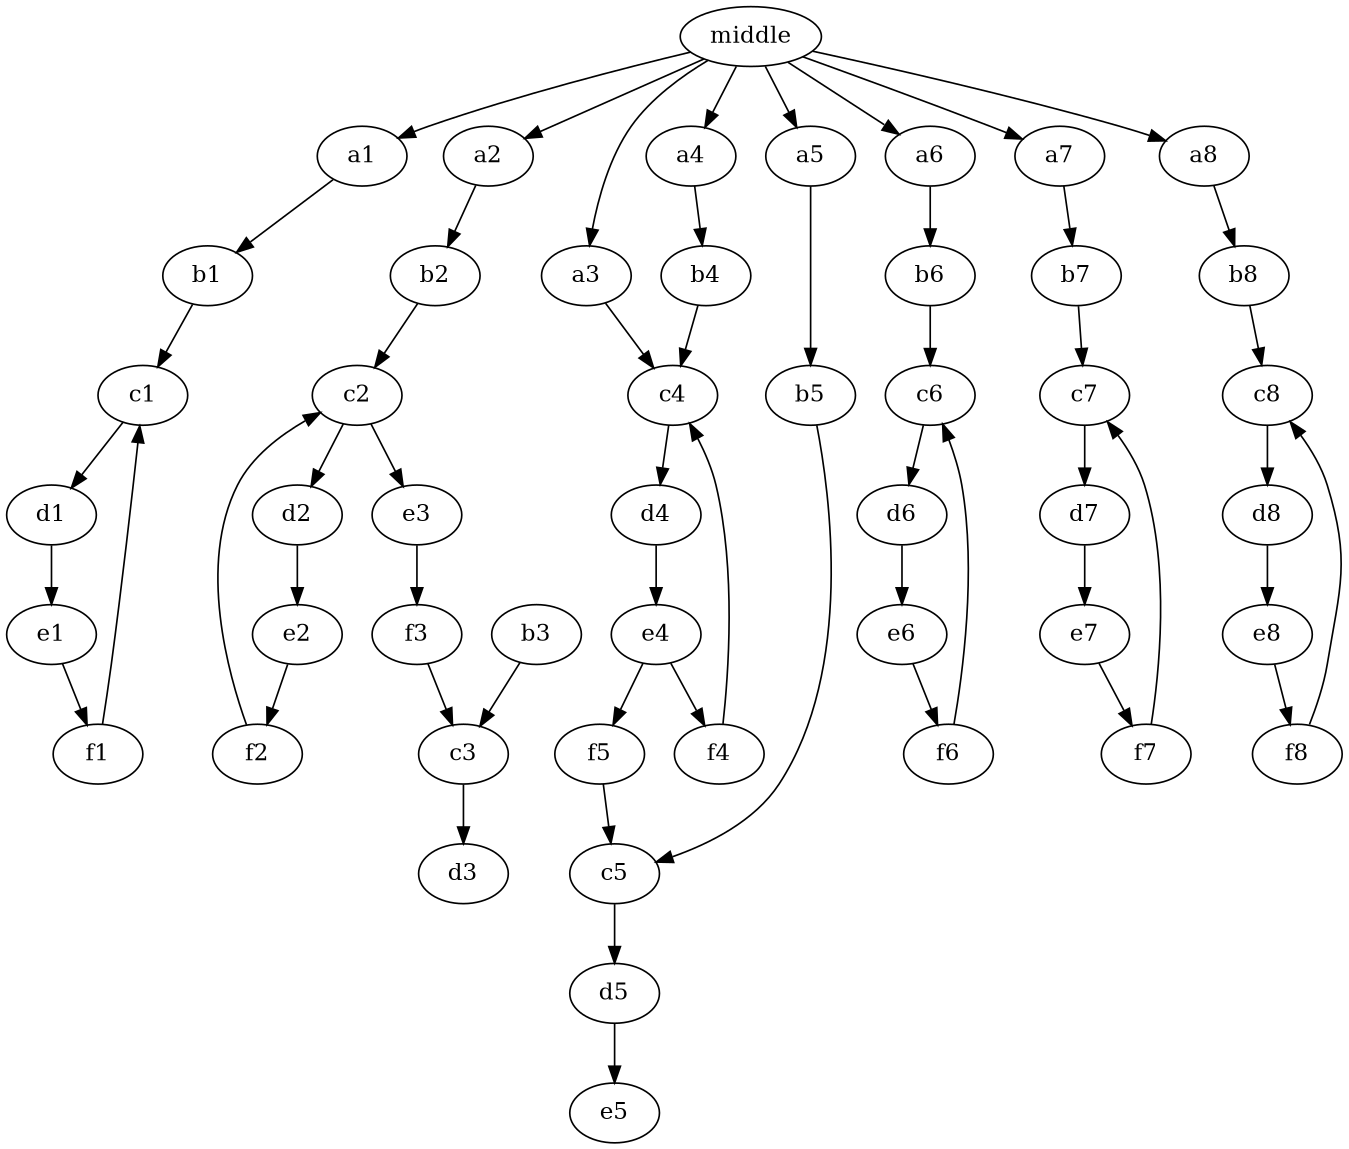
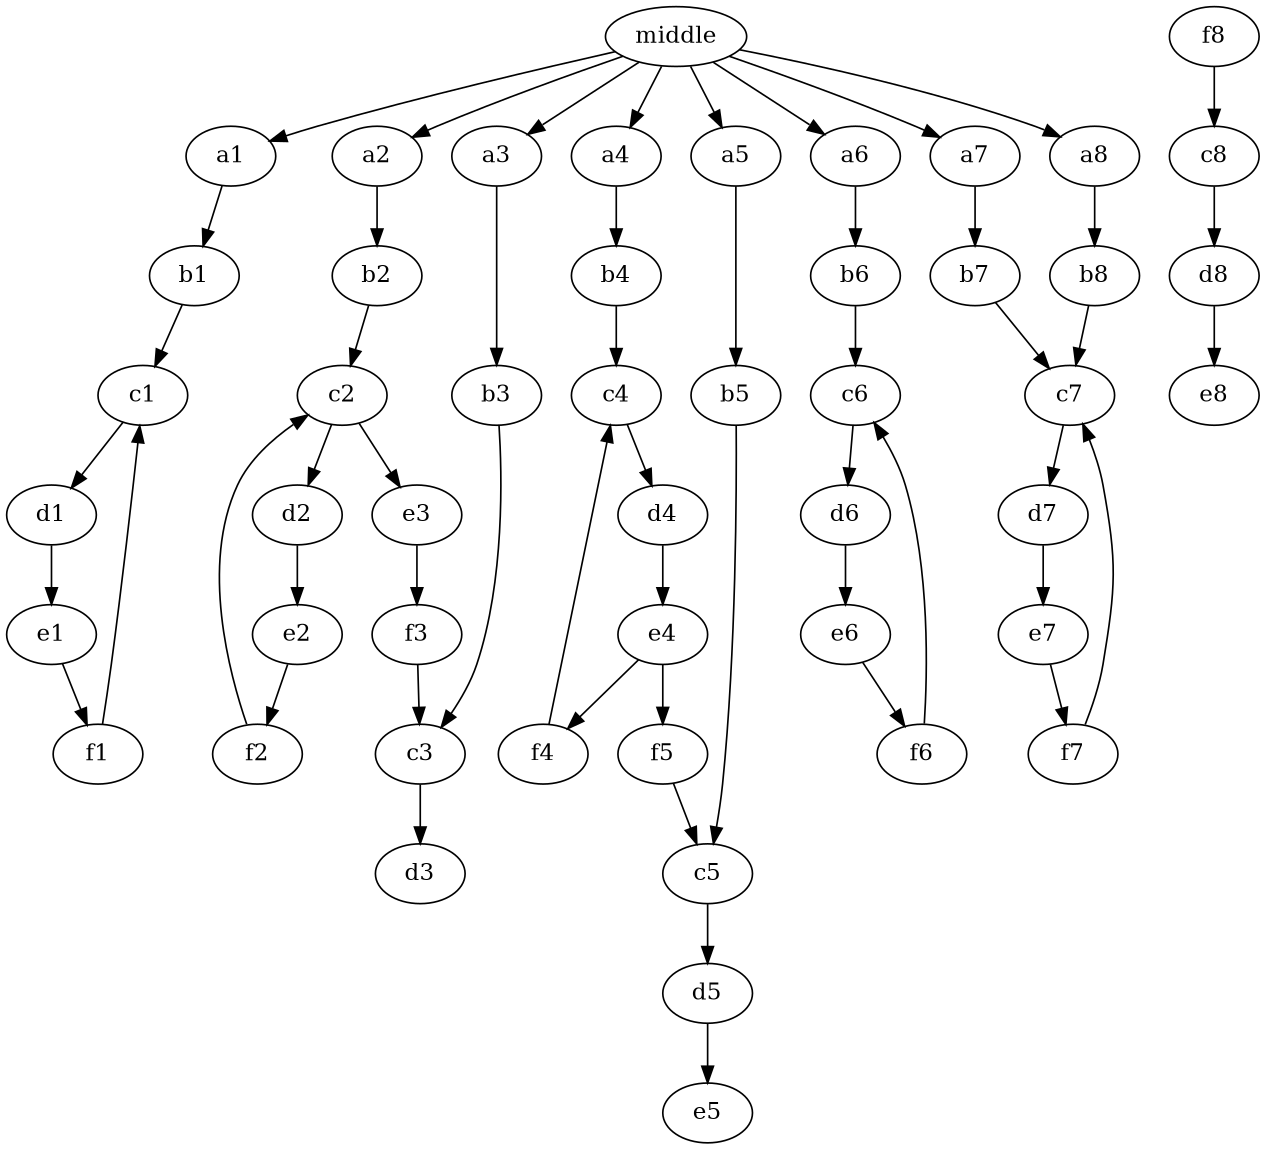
(1254, 327) -> (1084, 327)
(625, 329) -> (497, 267)
(1280, 686) -> none
